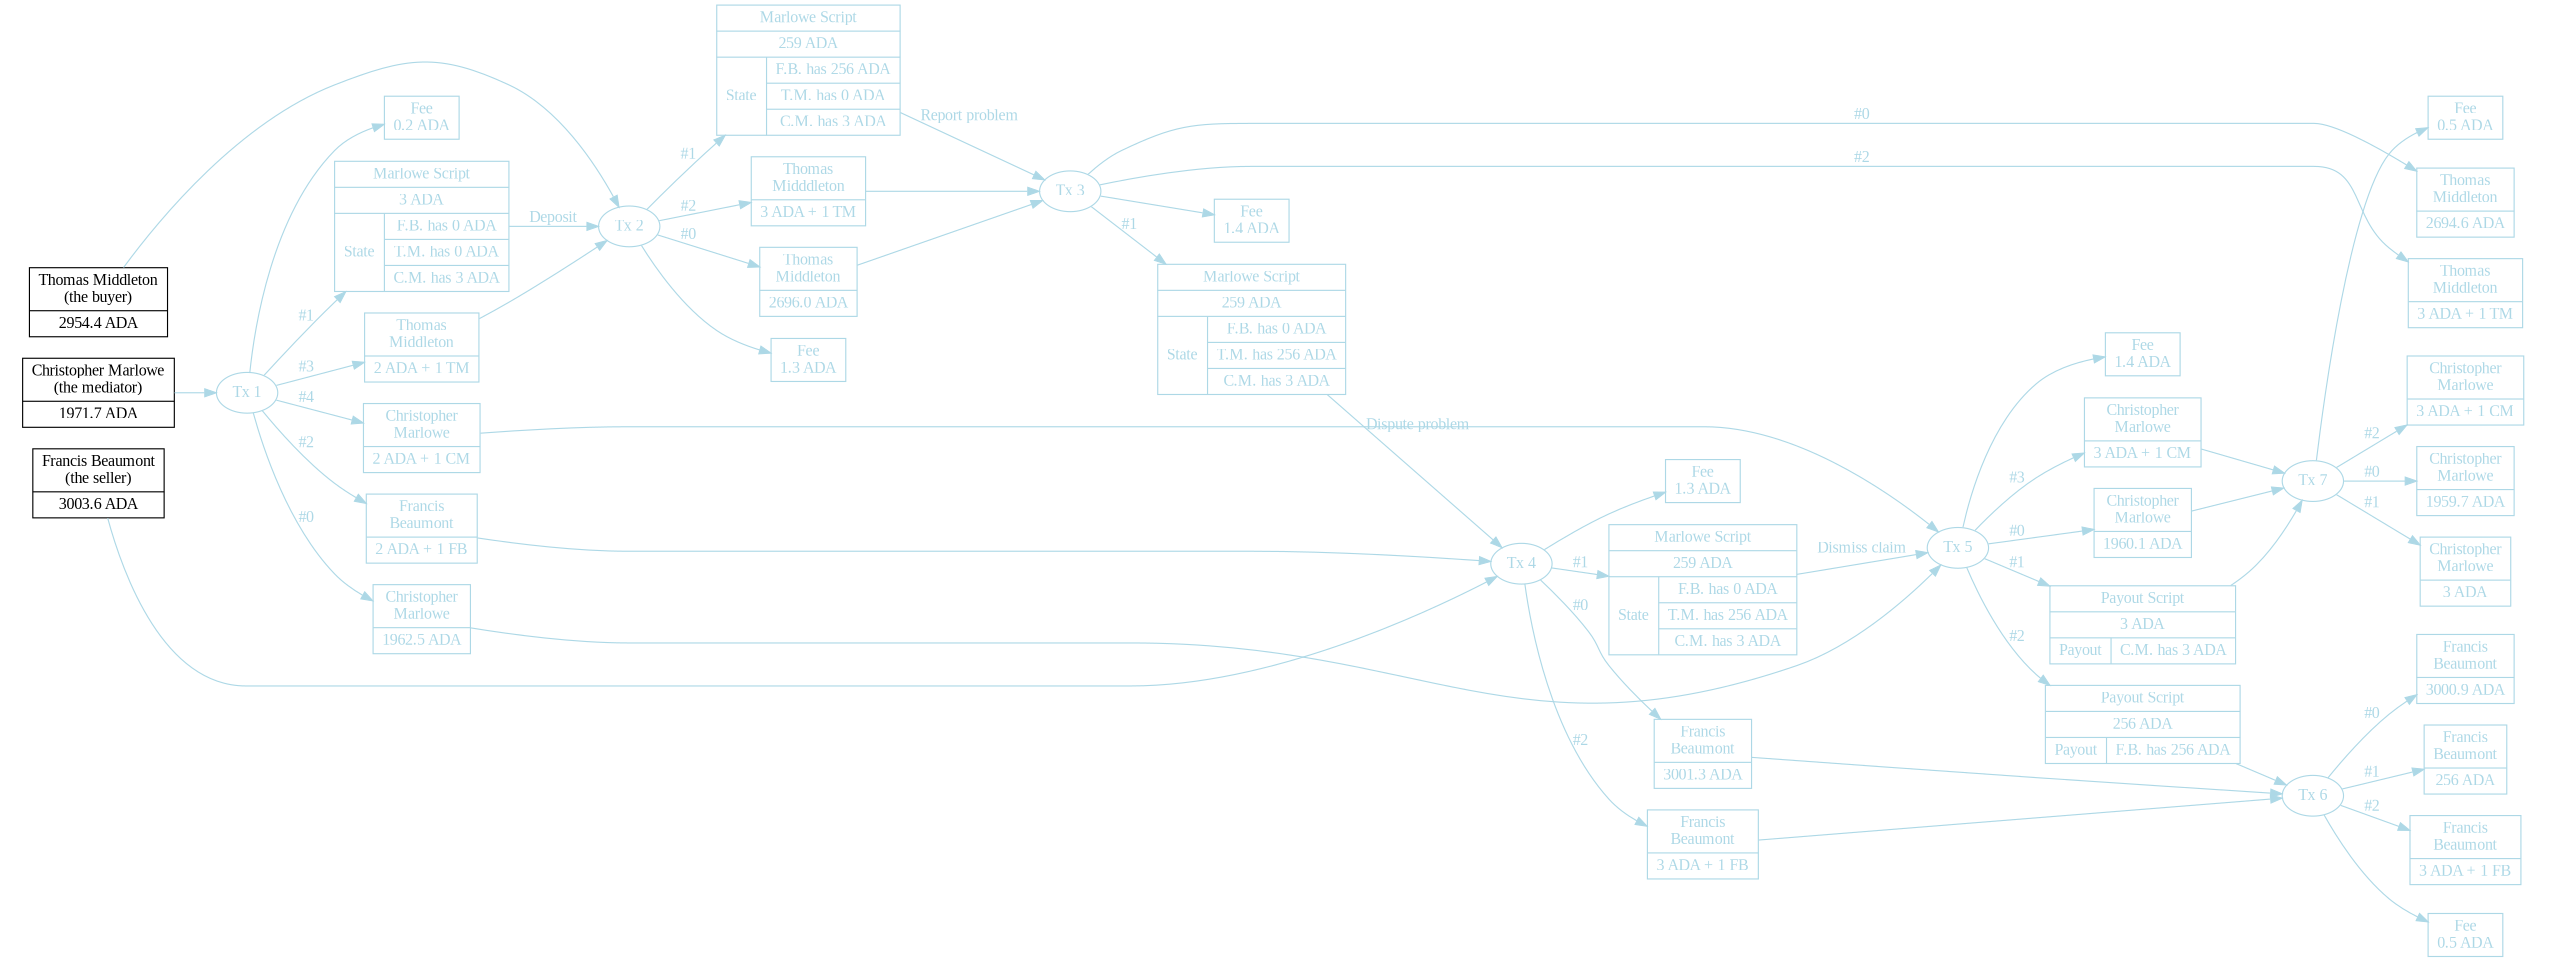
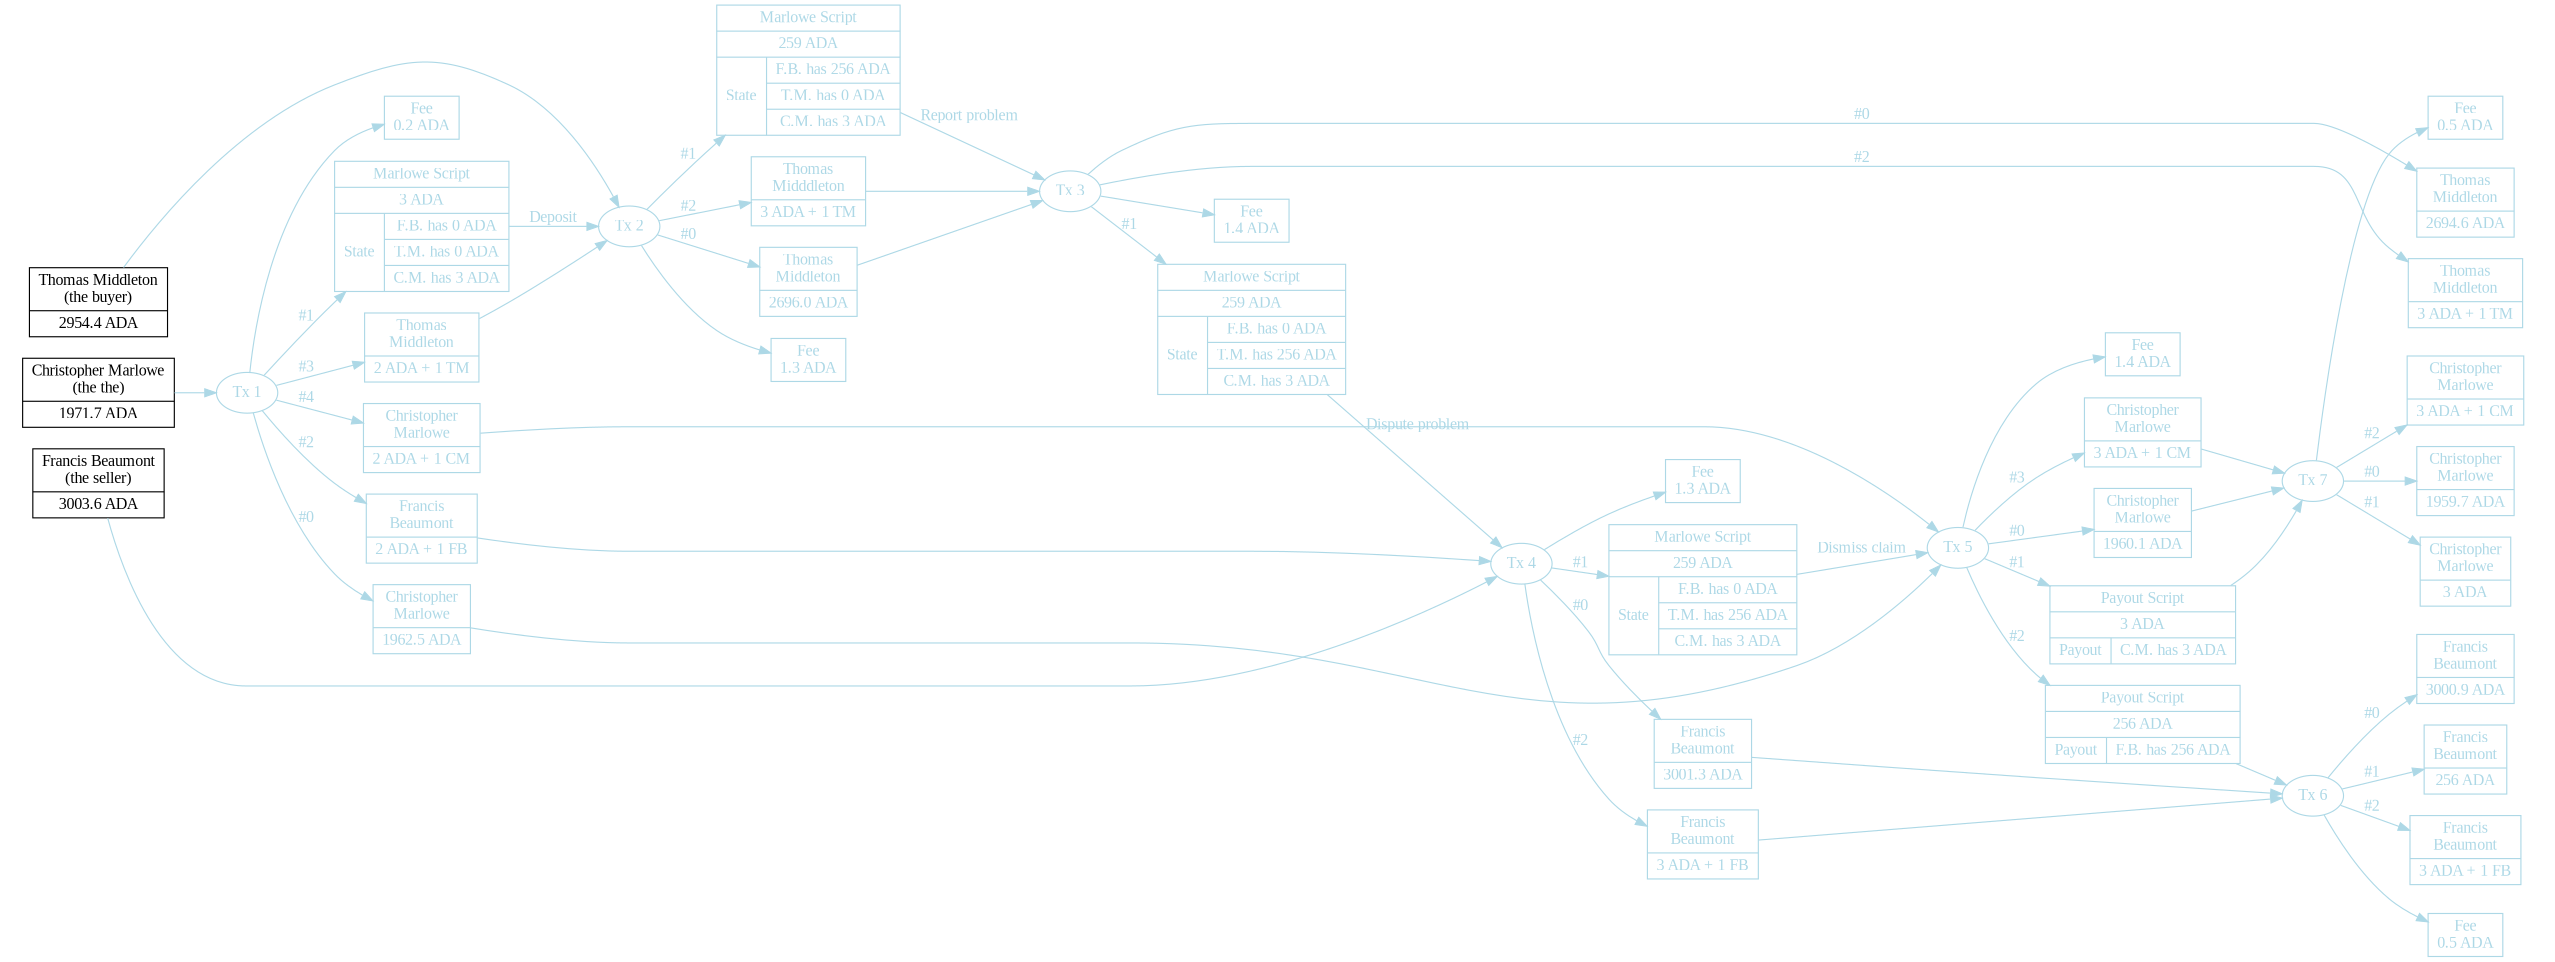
(98, 388) -> (98, 388)
